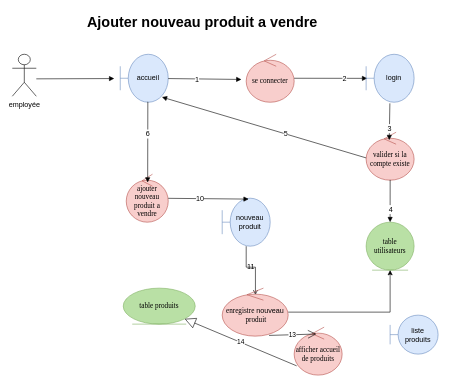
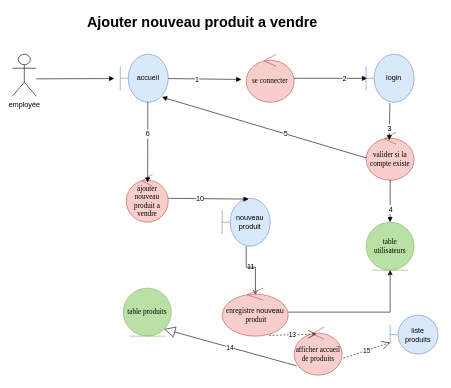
(159, 306) -> (147, 312)
(288, 335) -> (288, 335)
none -> (366, 351)
